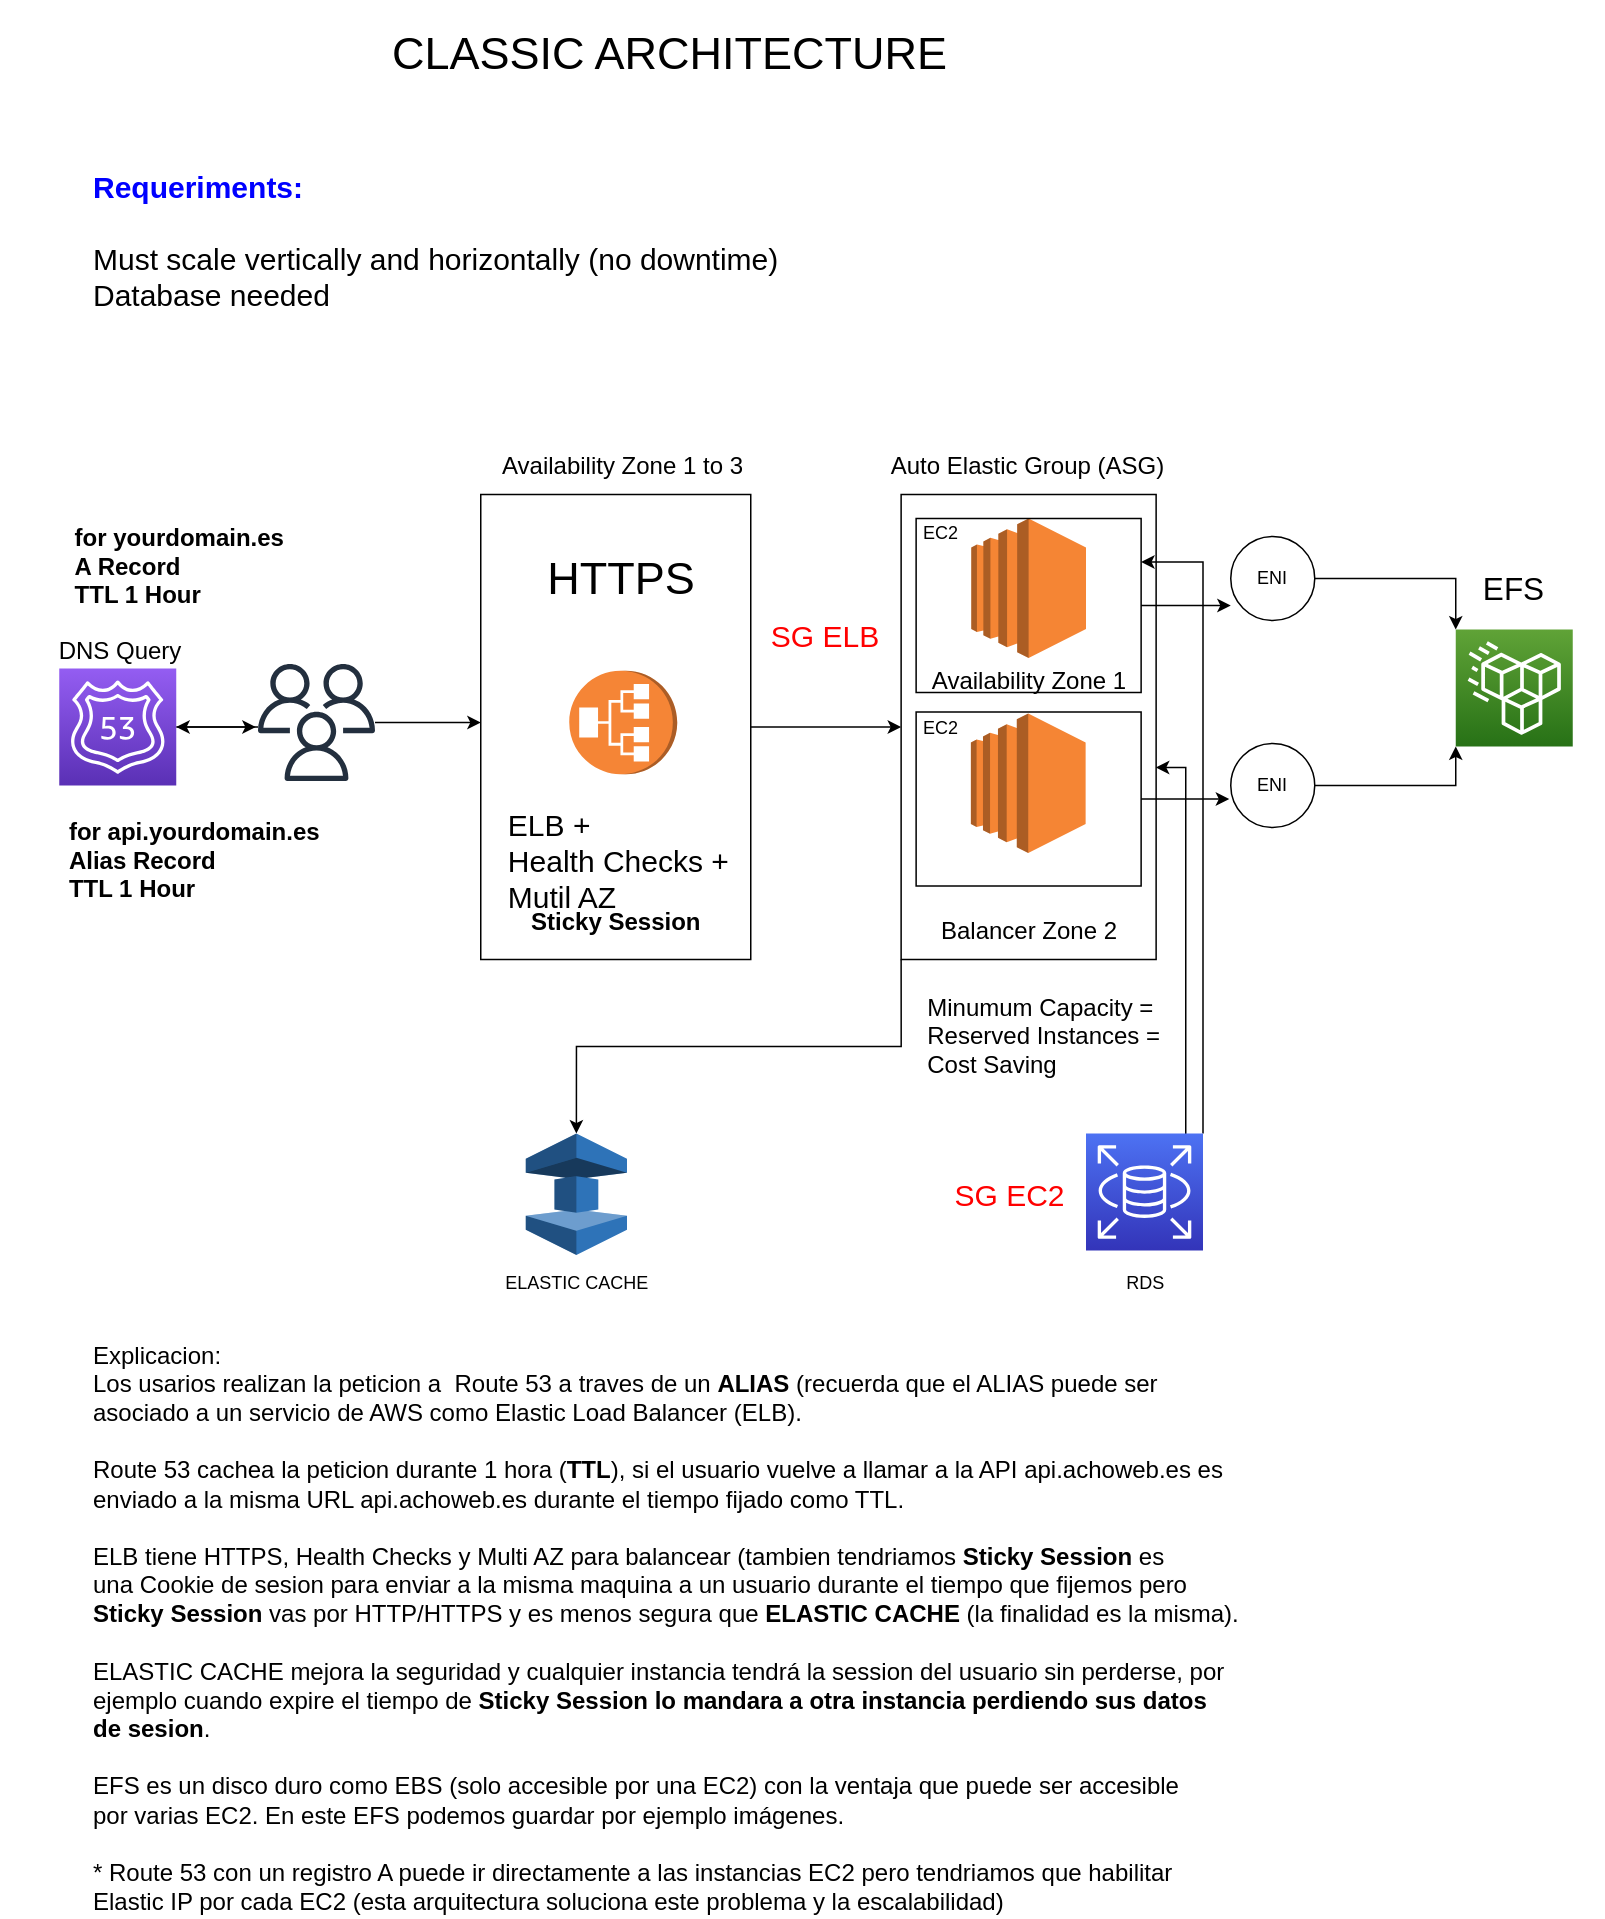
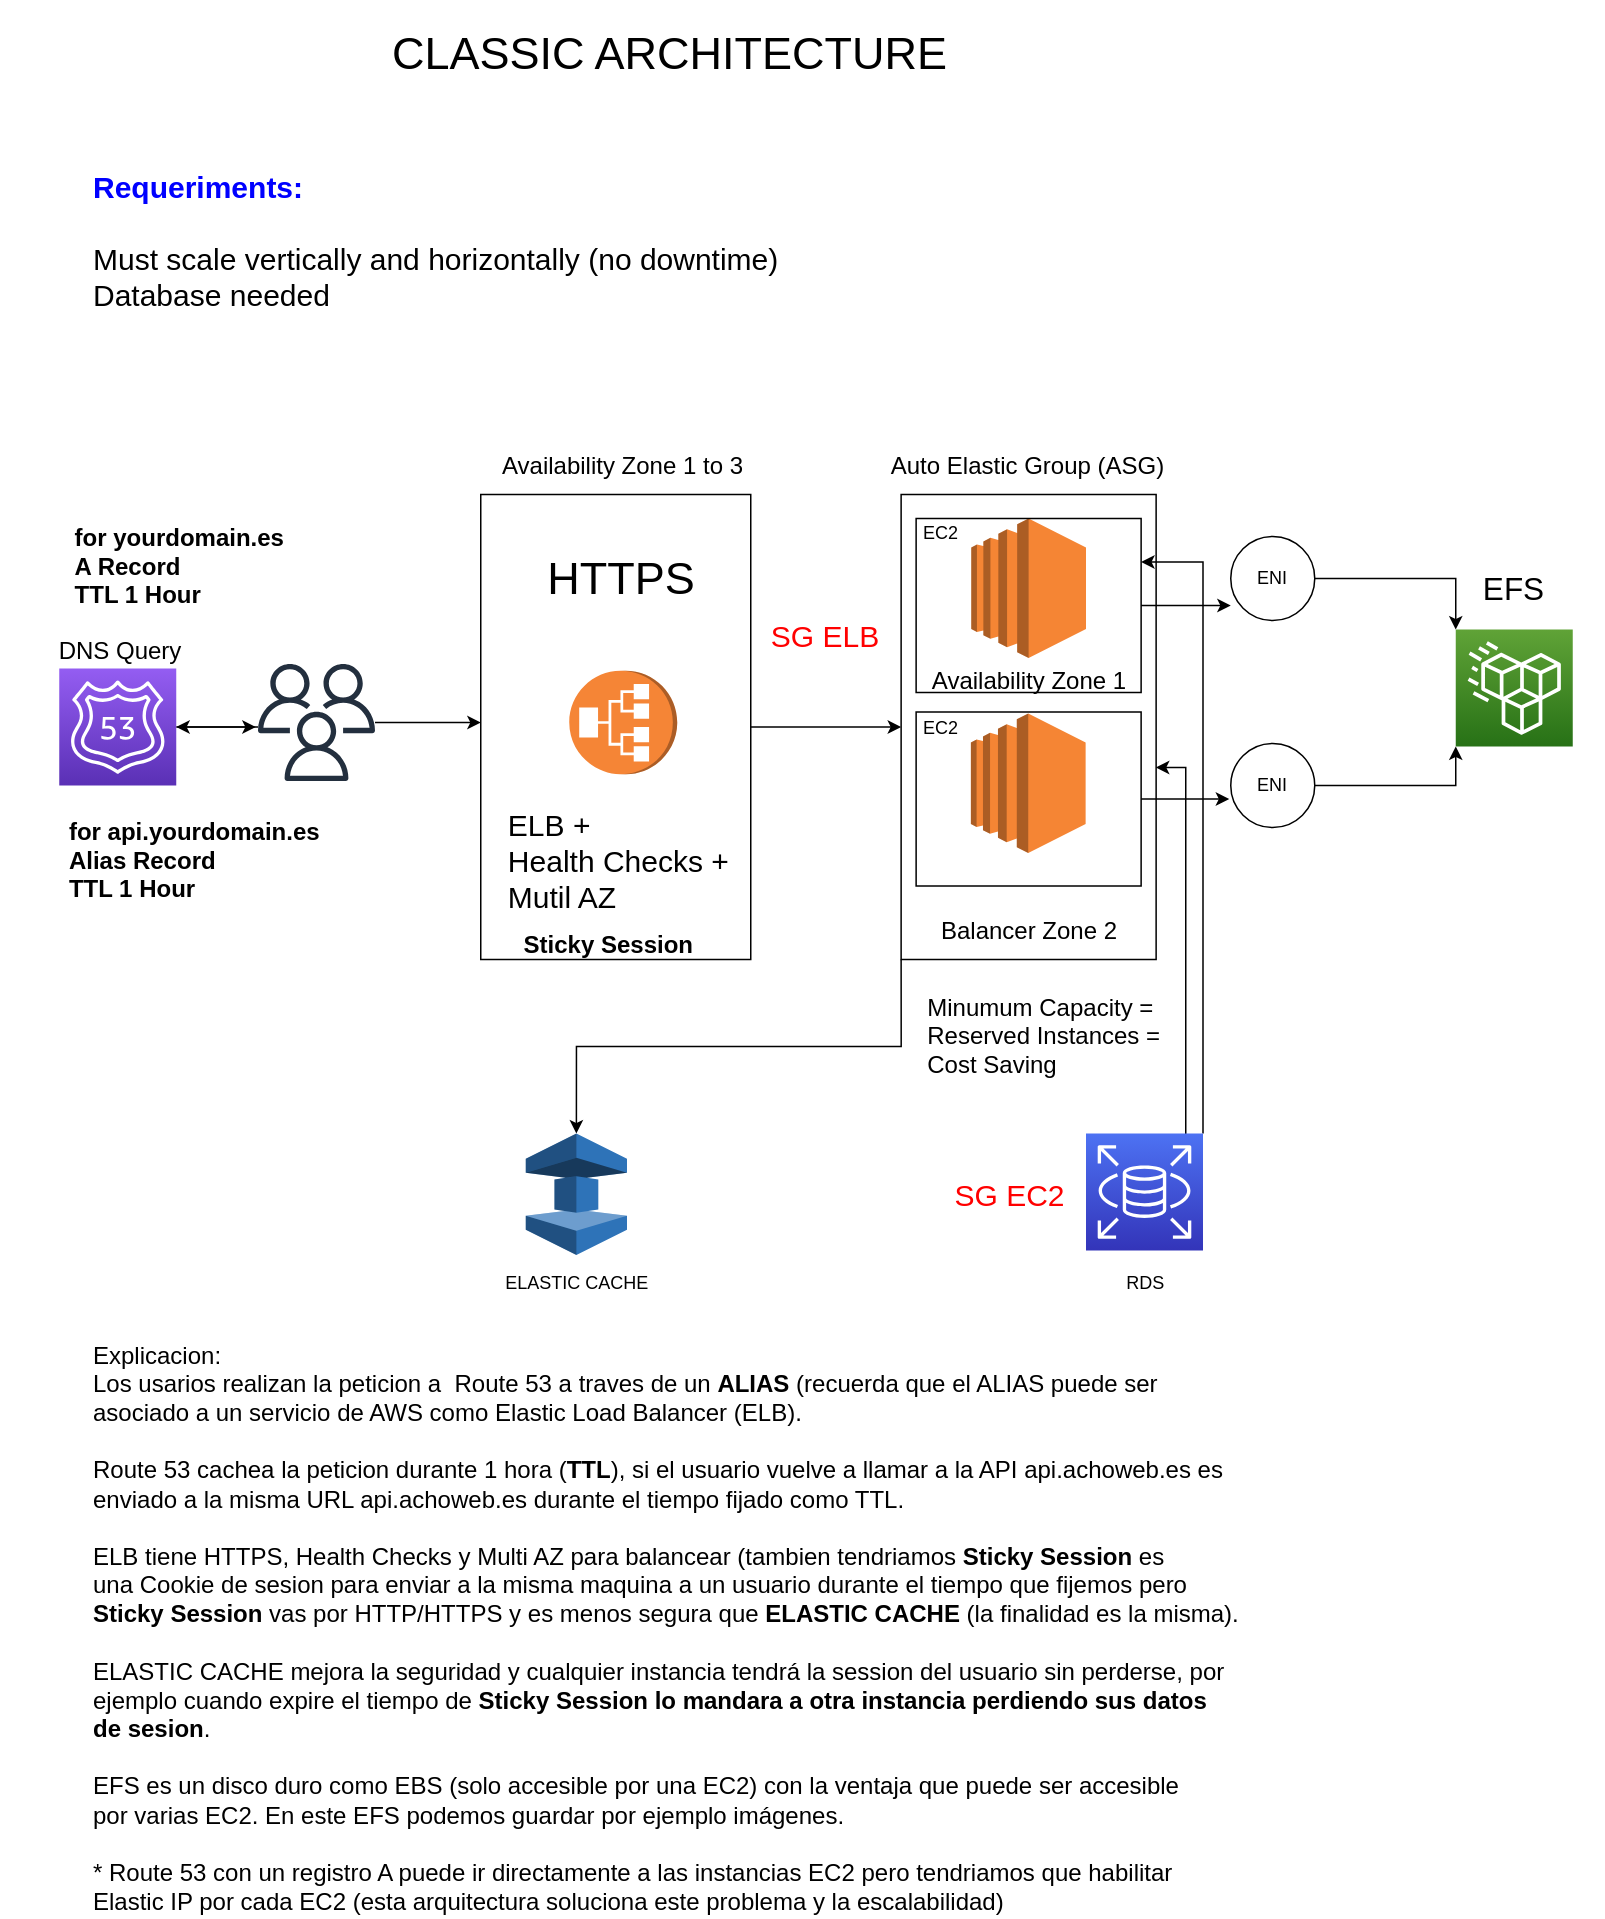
(616, 922) -> (608, 944)
